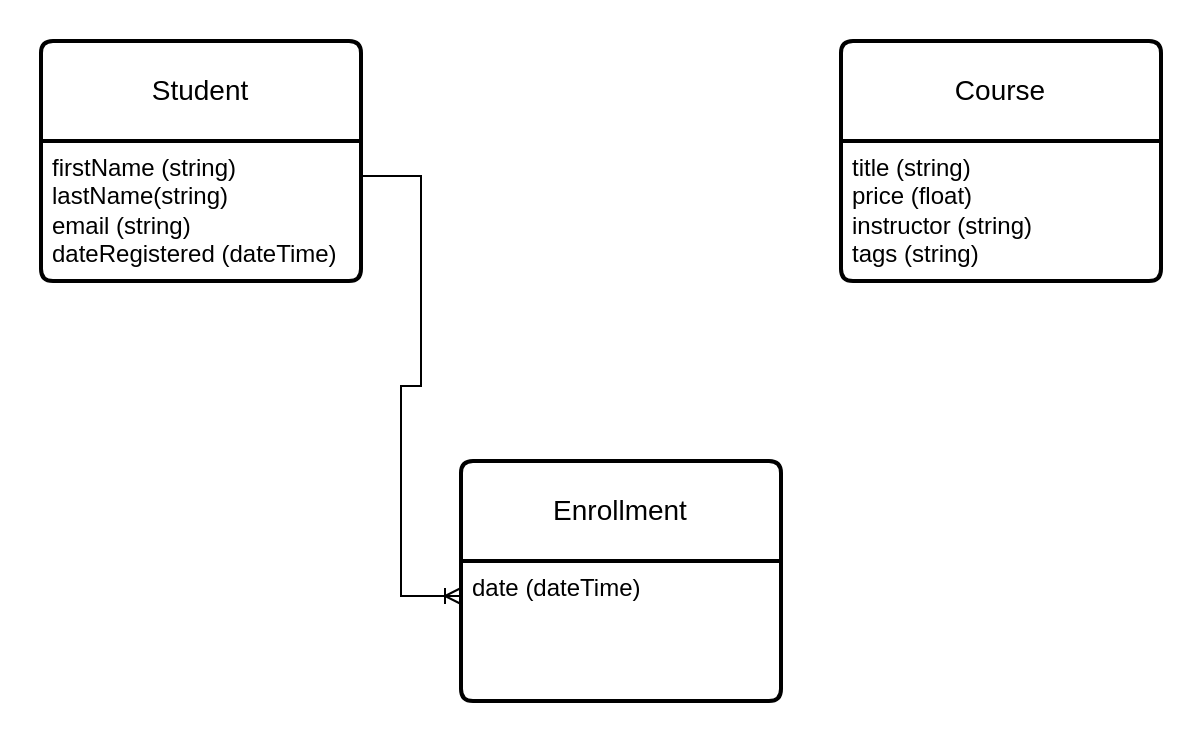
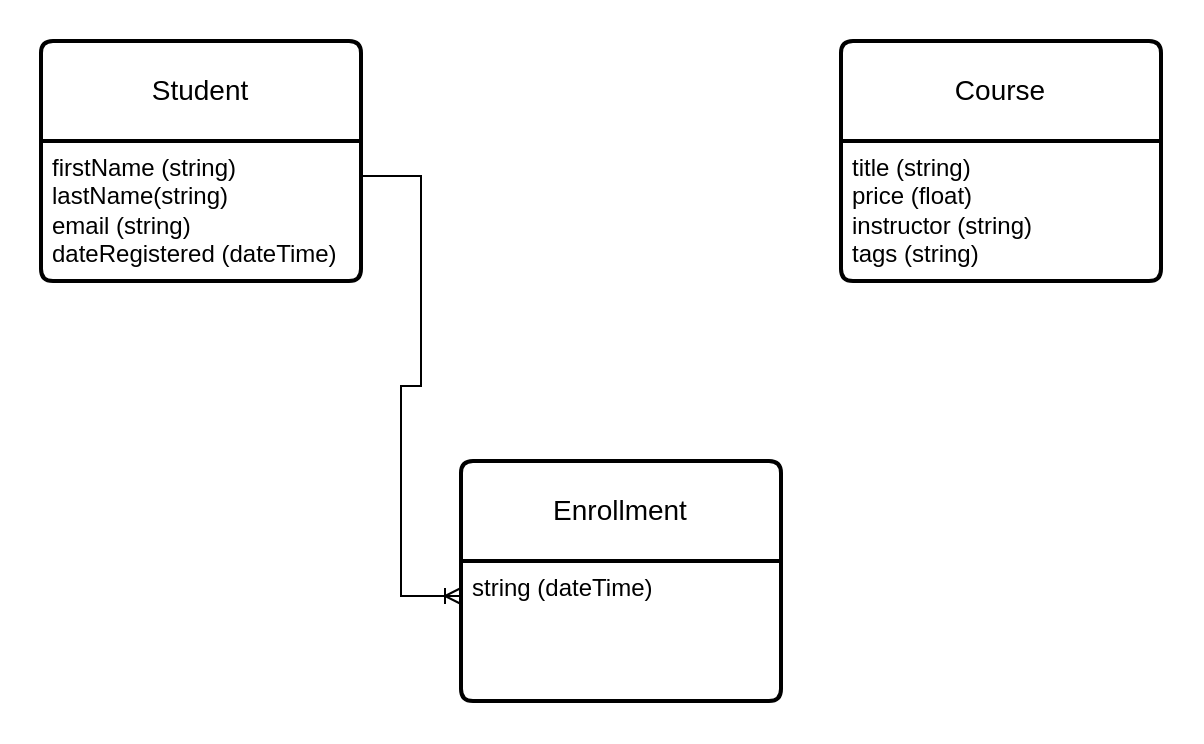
(568, 589) -> (578, 589)
